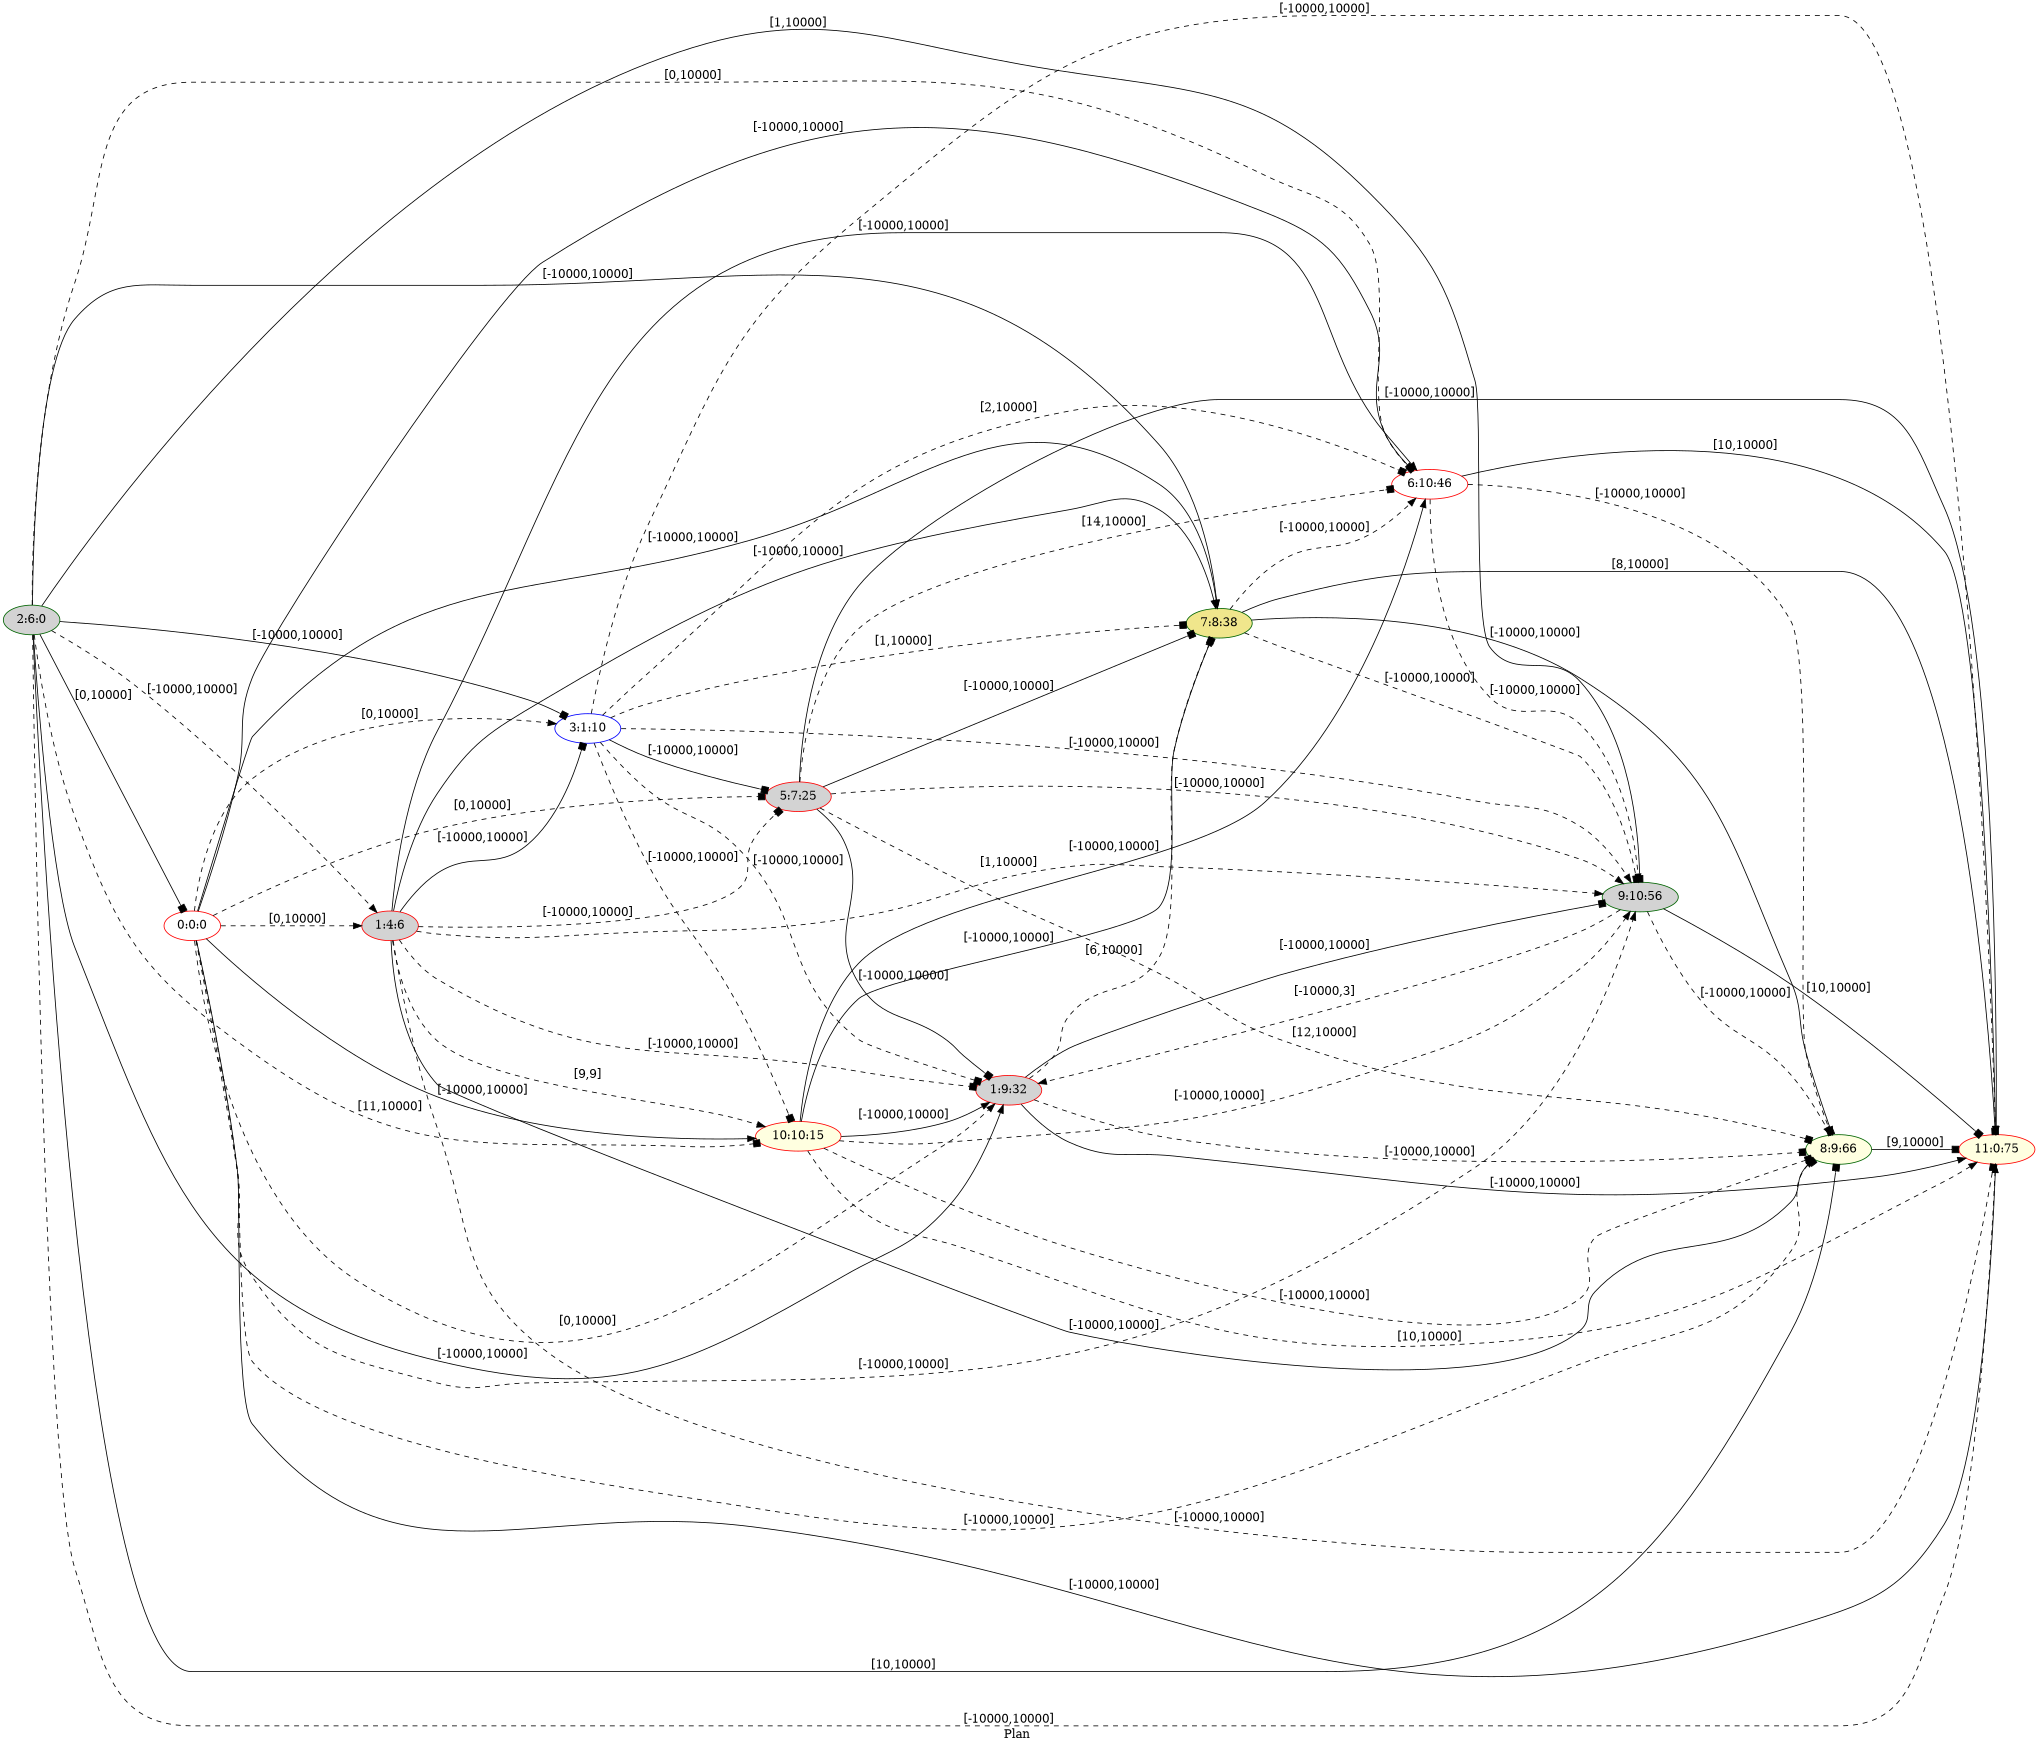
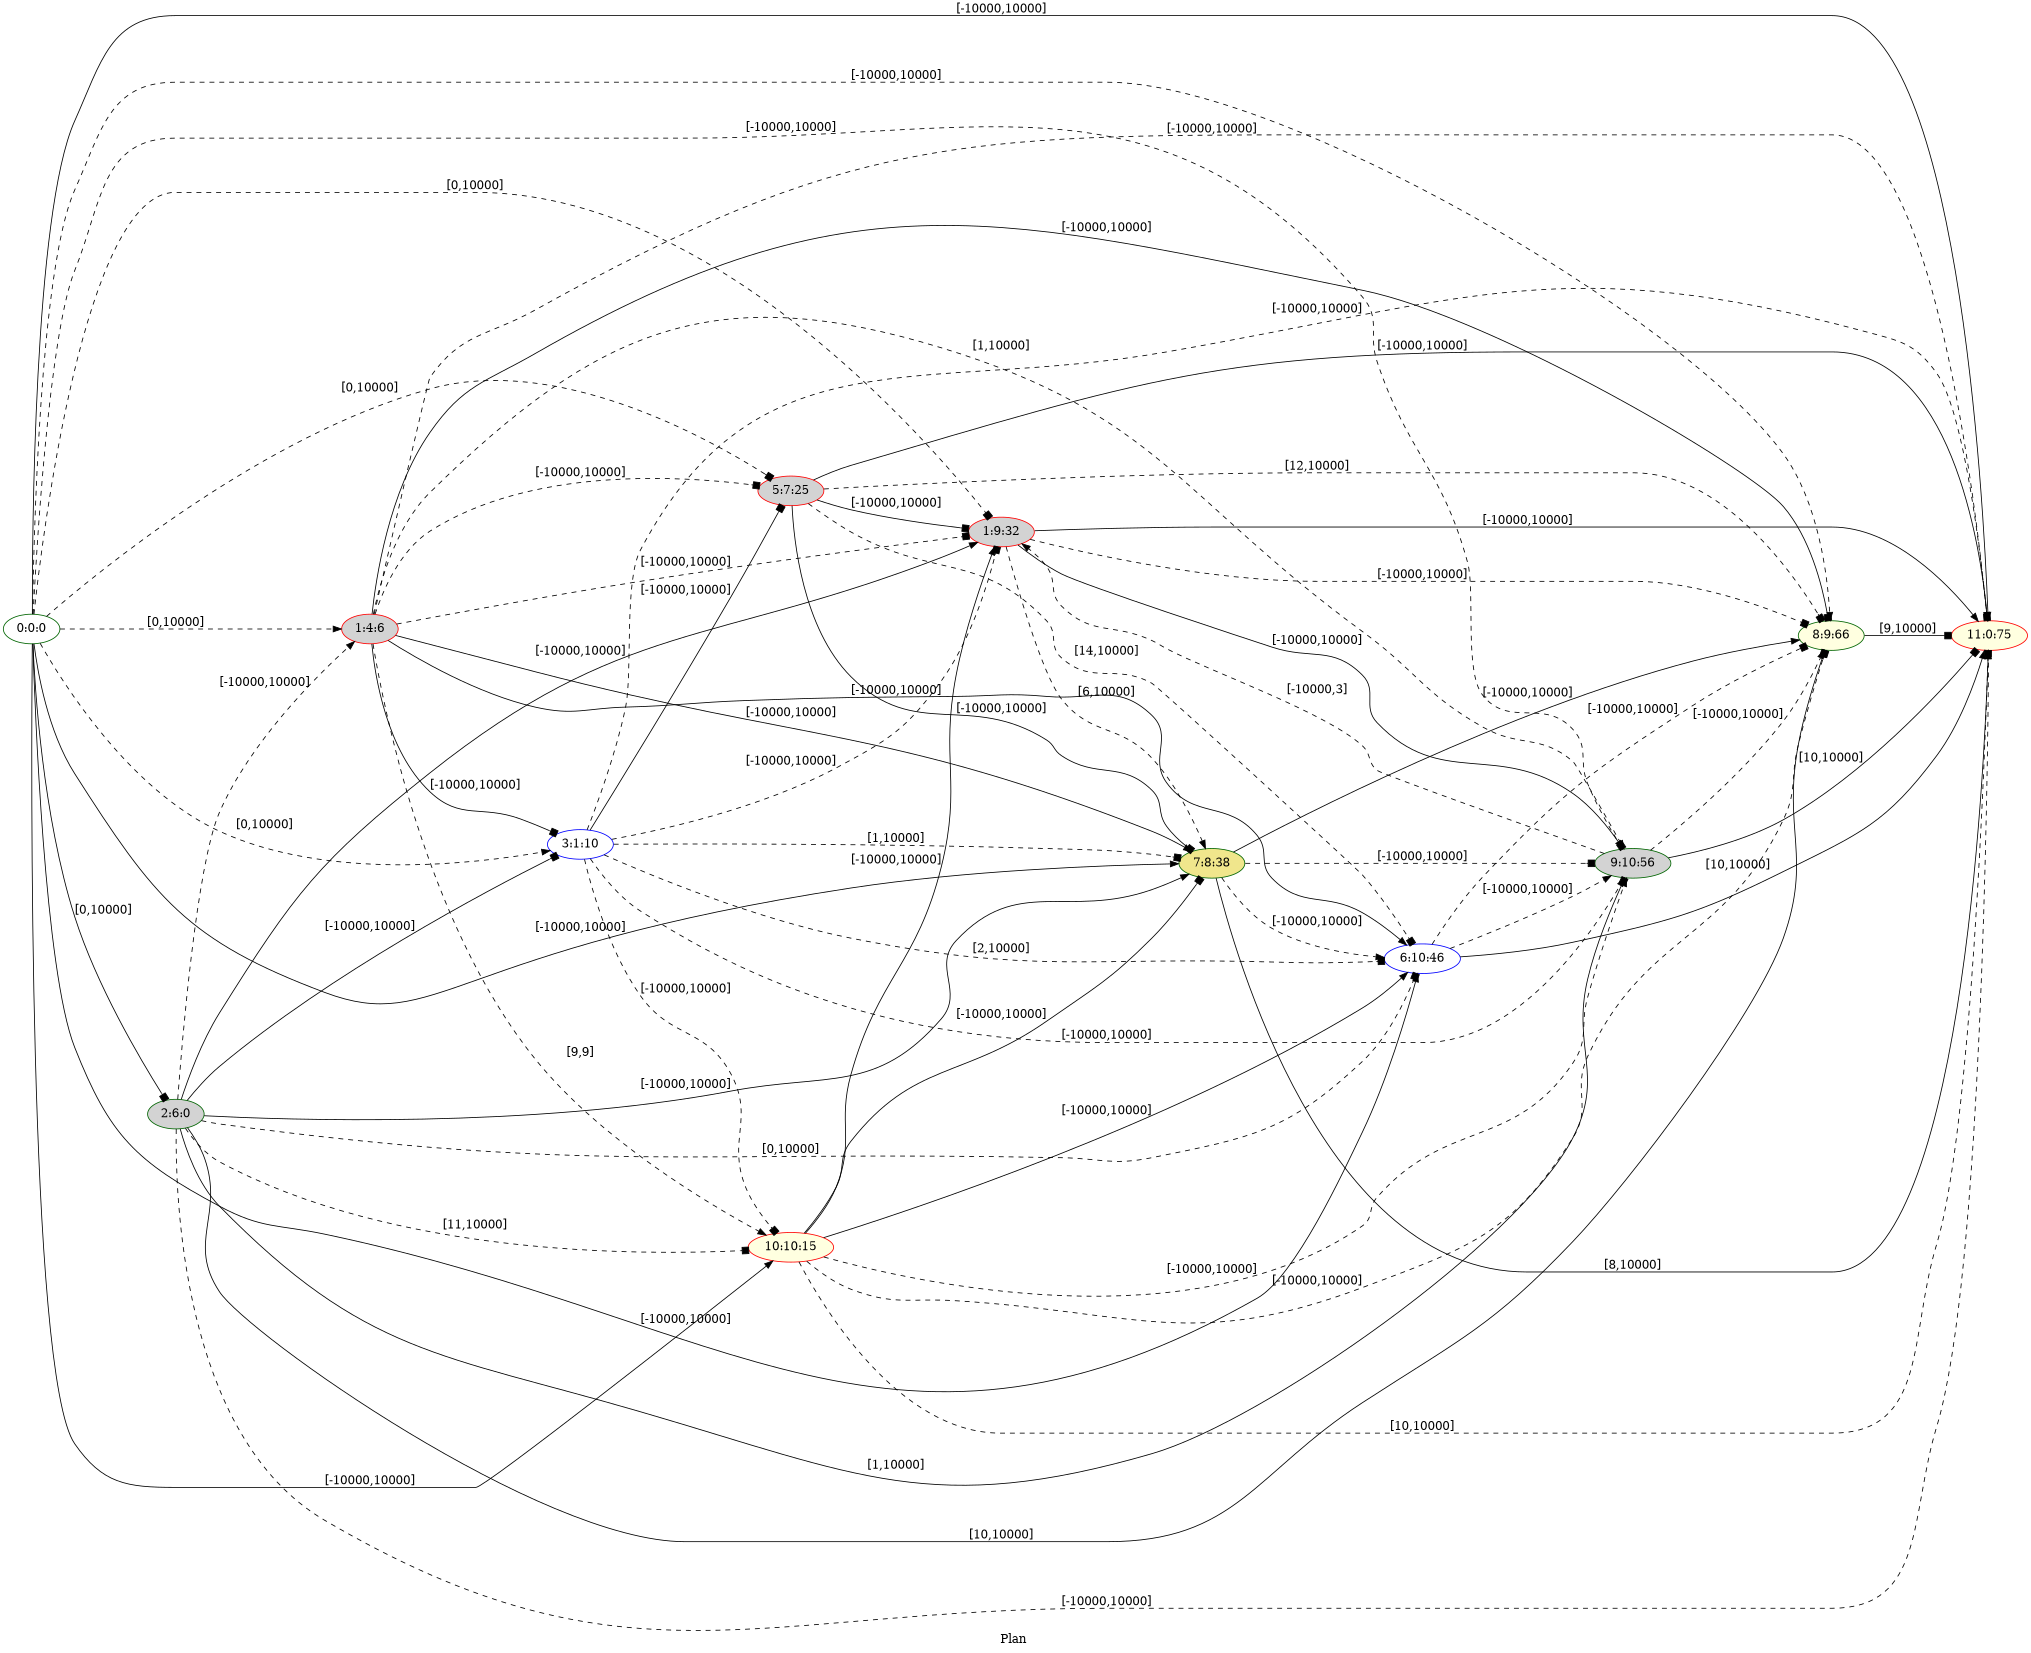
(1430, 484) -> (1422, 959)
(110, 769) -> (64, 878)
(1230, 794) -> none
(192, 926) -> (32, 629)
(505, 1339) -> (404, 192)
